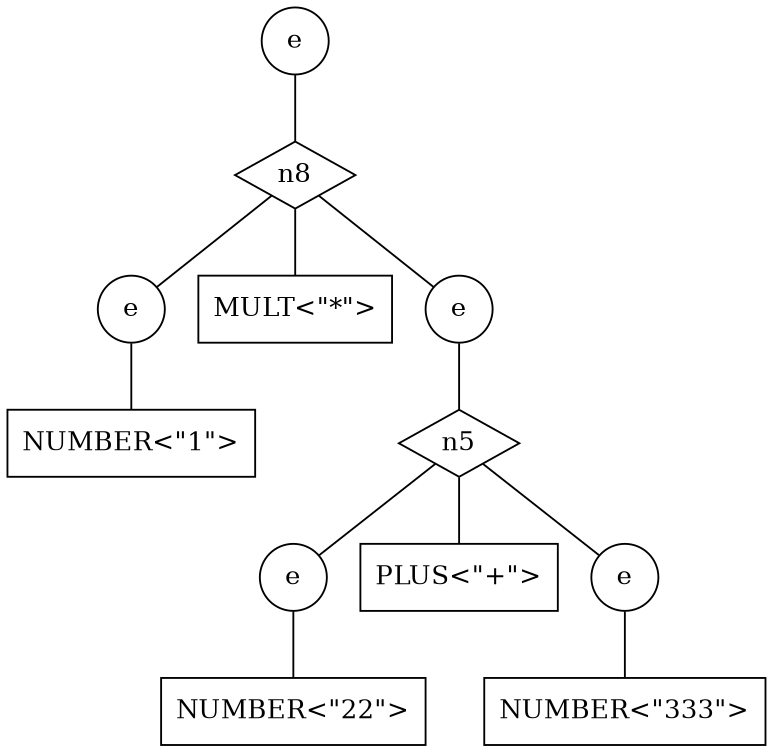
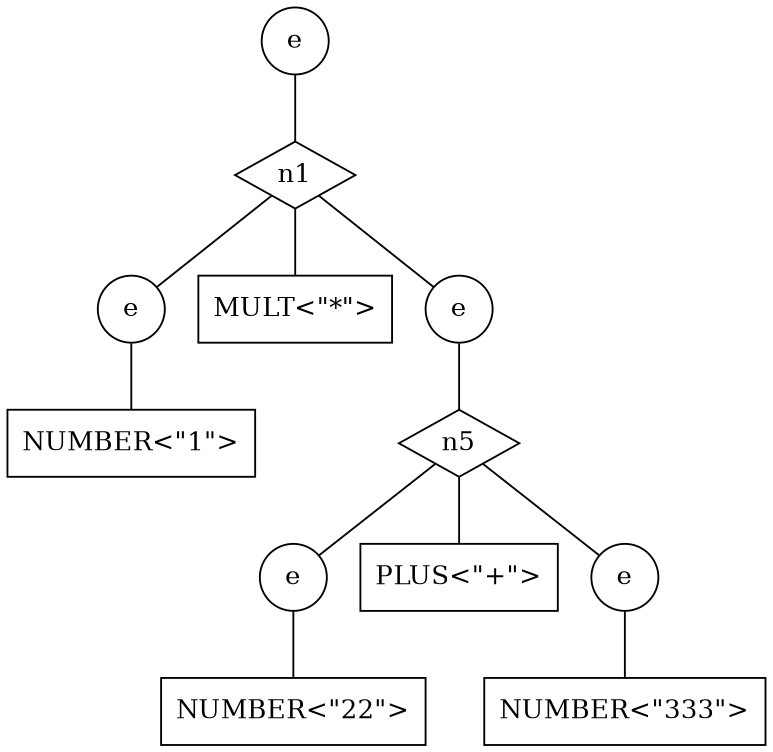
(295, 175) -> (295, 175)
